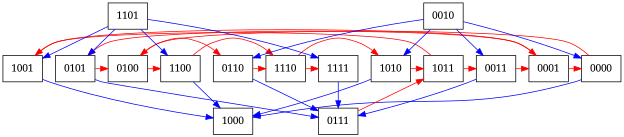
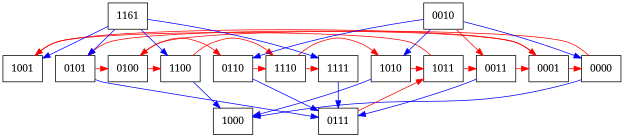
(128, 16) -> (128, 16)
(468, 41) -> (468, 41)
(123, 102) -> none
